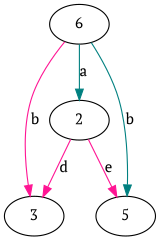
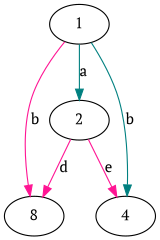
(79, 24) -> (79, 24)
(34, 216) -> (34, 216)
(126, 216) -> (126, 216)
